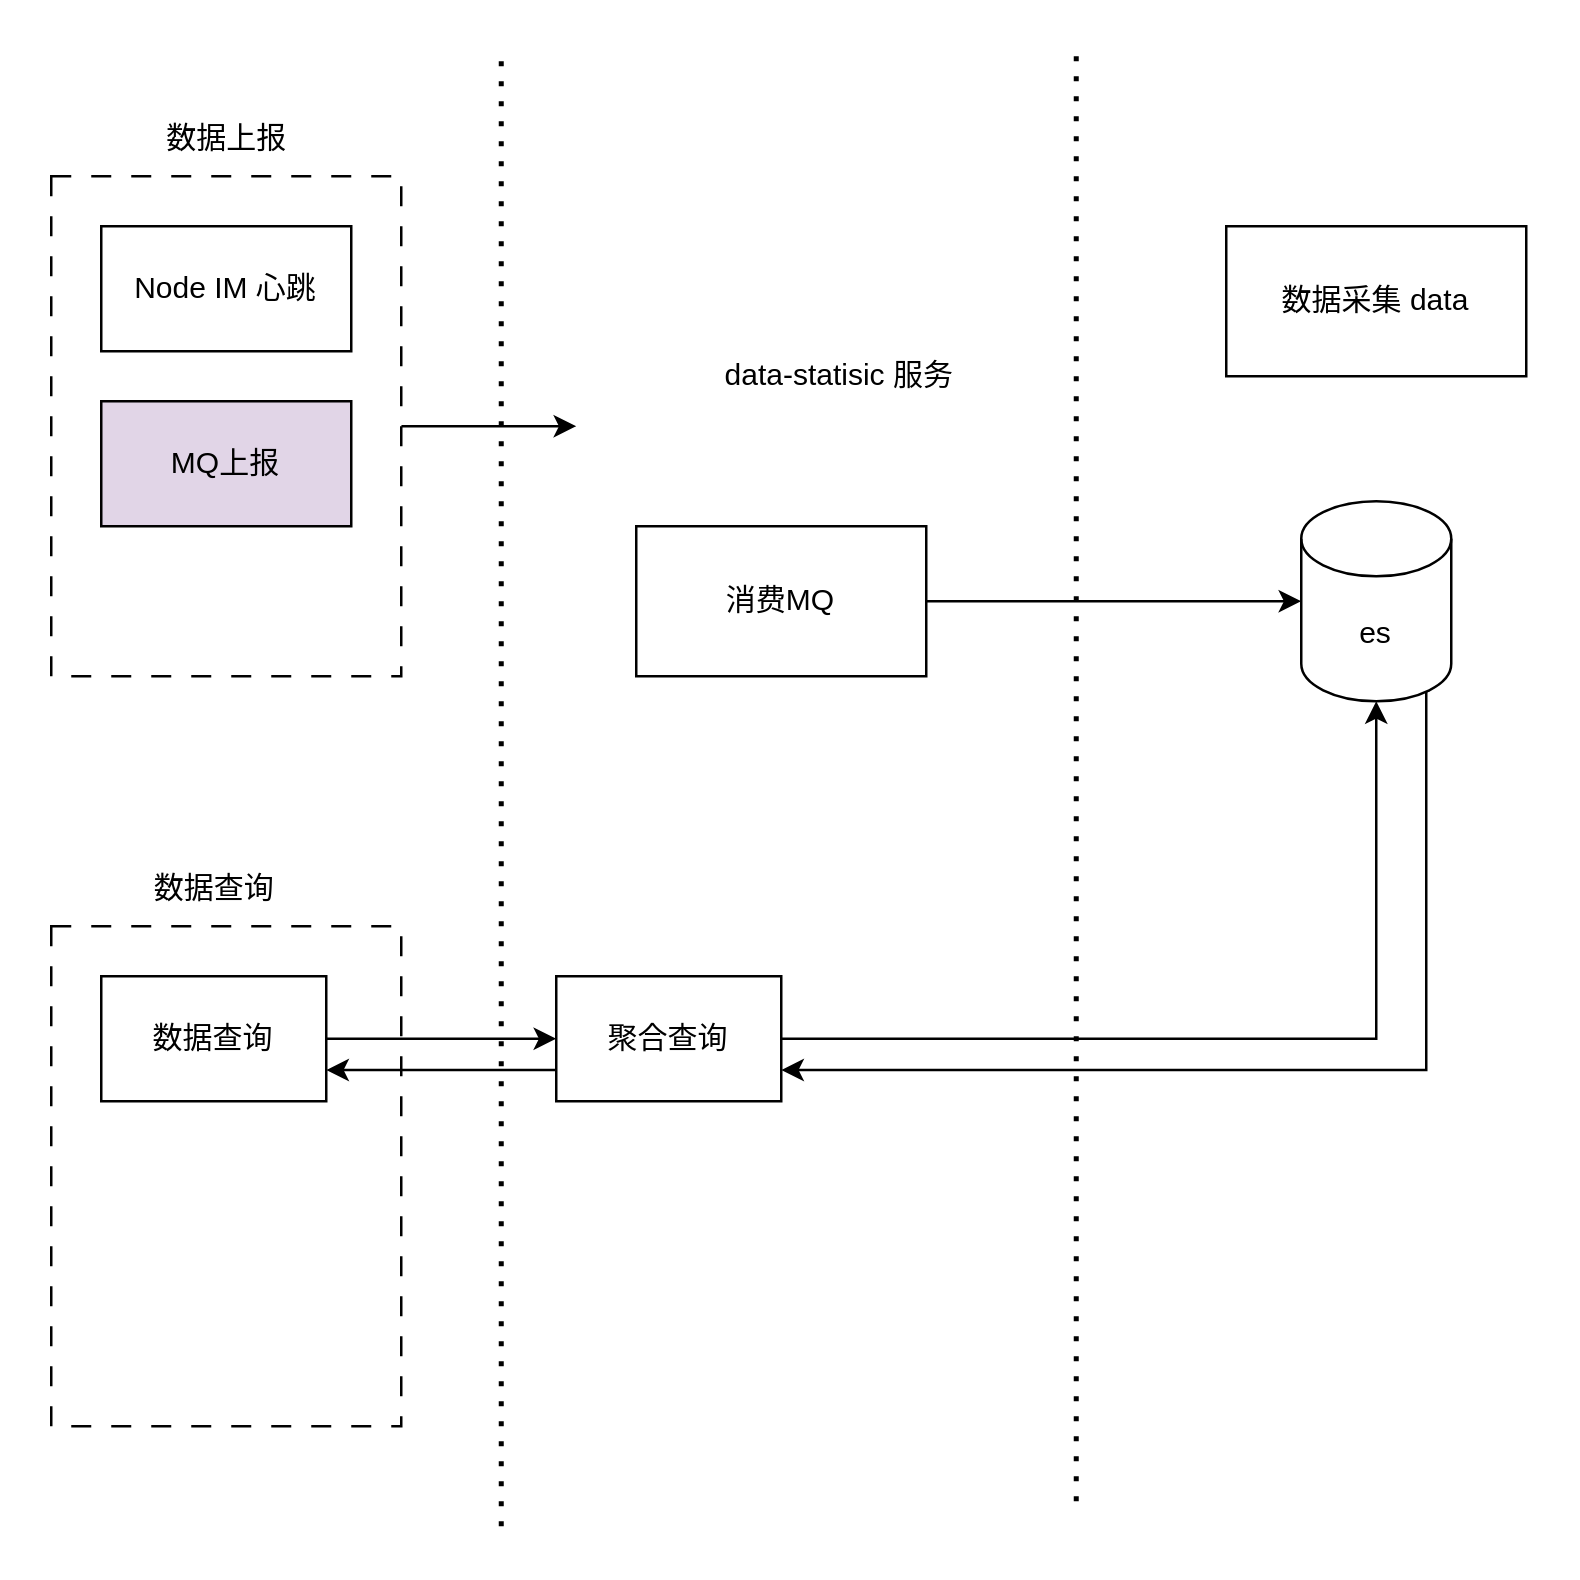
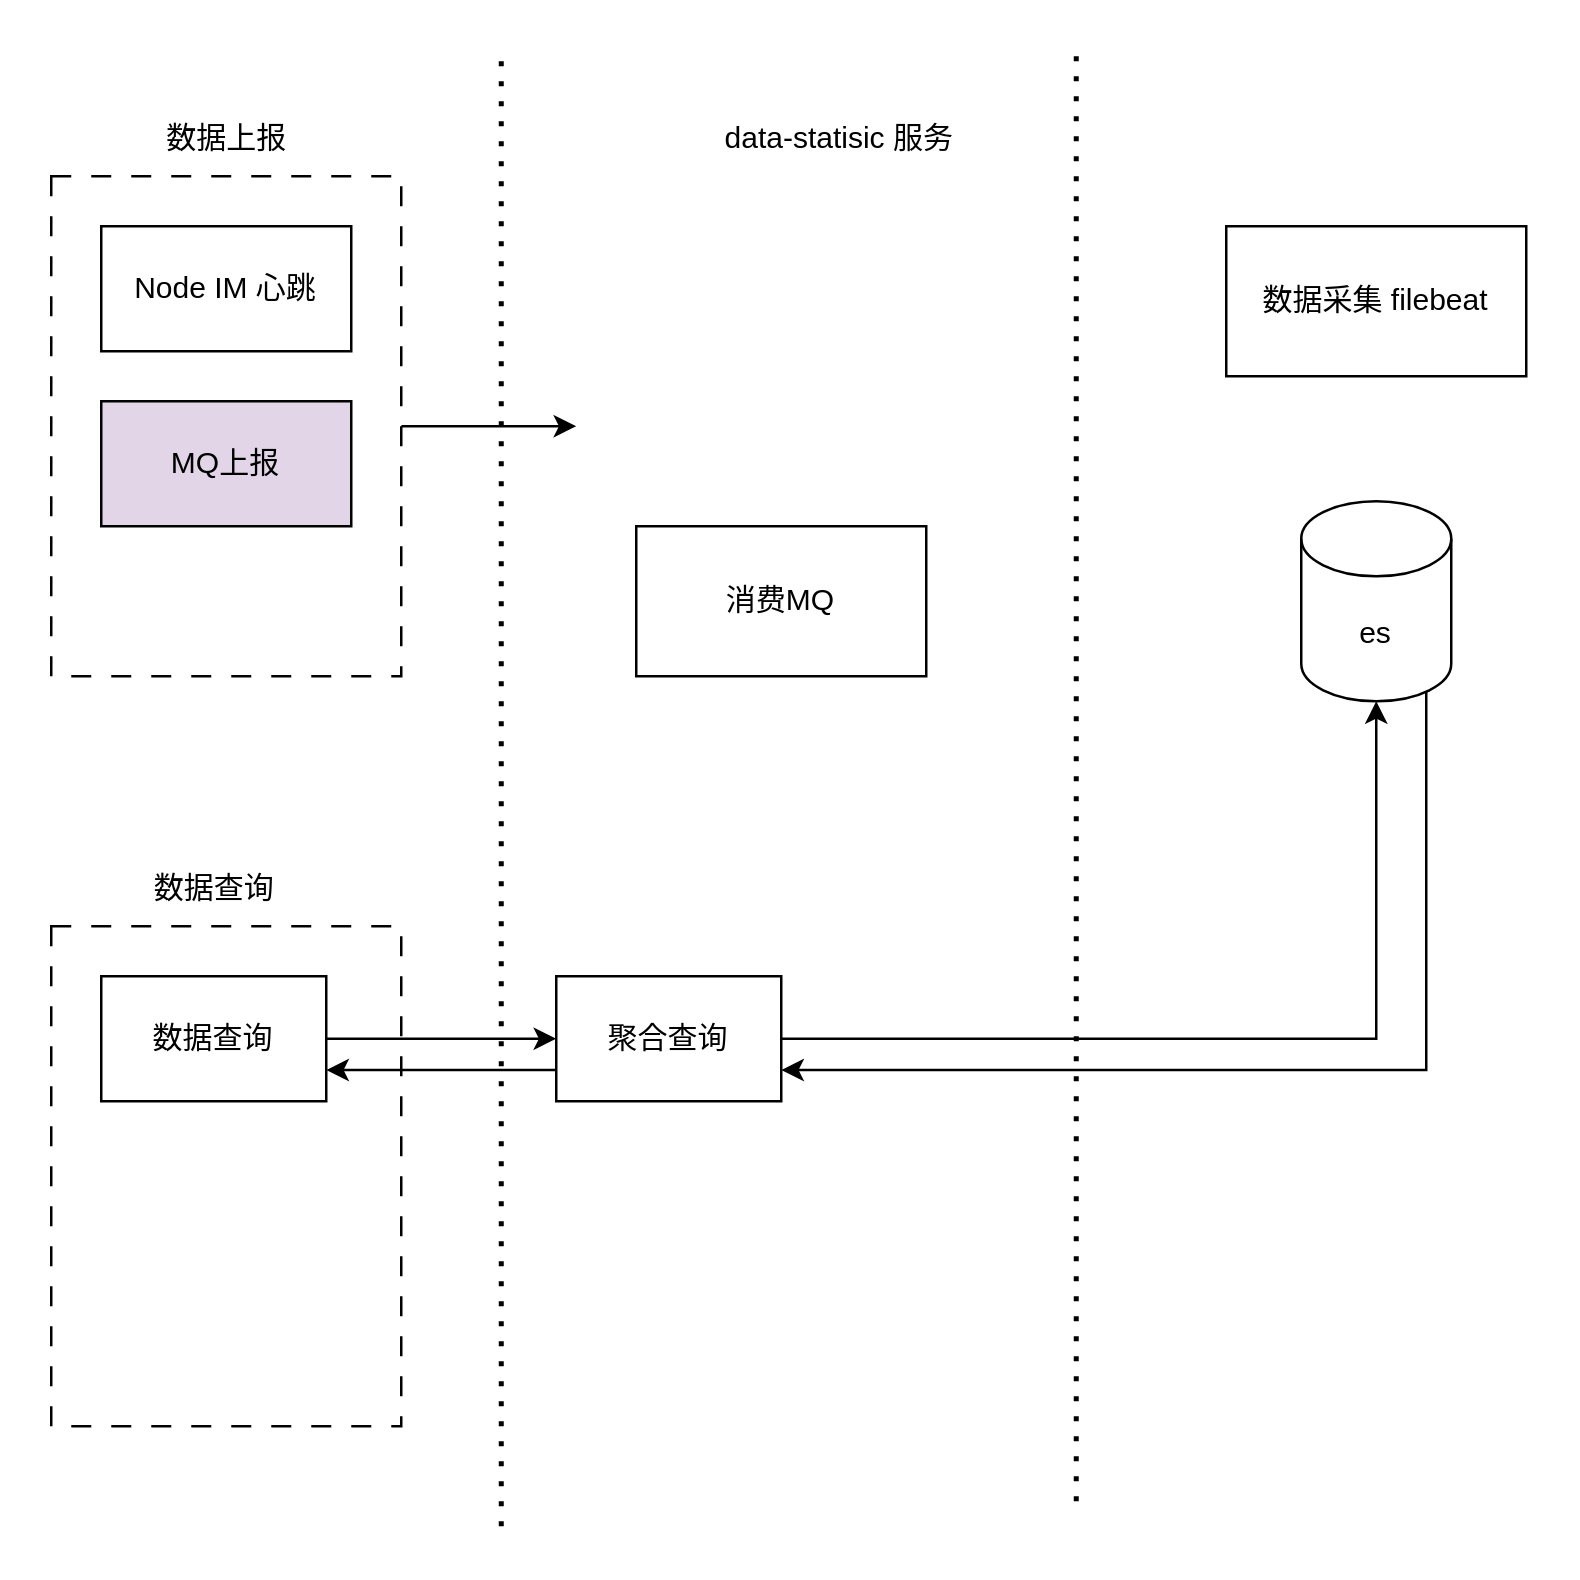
(1376, 301) -> (1376, 301)
(839, 376) -> (839, 139)
(1182, 601) -> none
